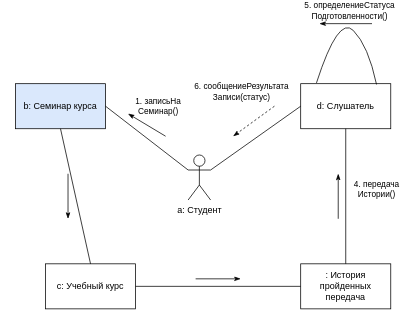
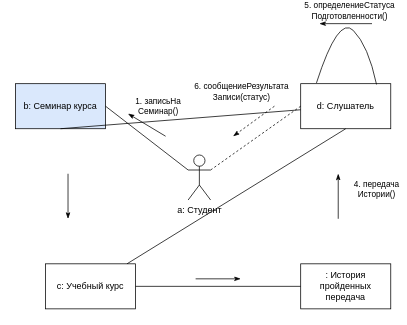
(256, 137) -> (256, 137)
(75, 196) -> (160, 121)
(345, 196) -> (236, 196)
